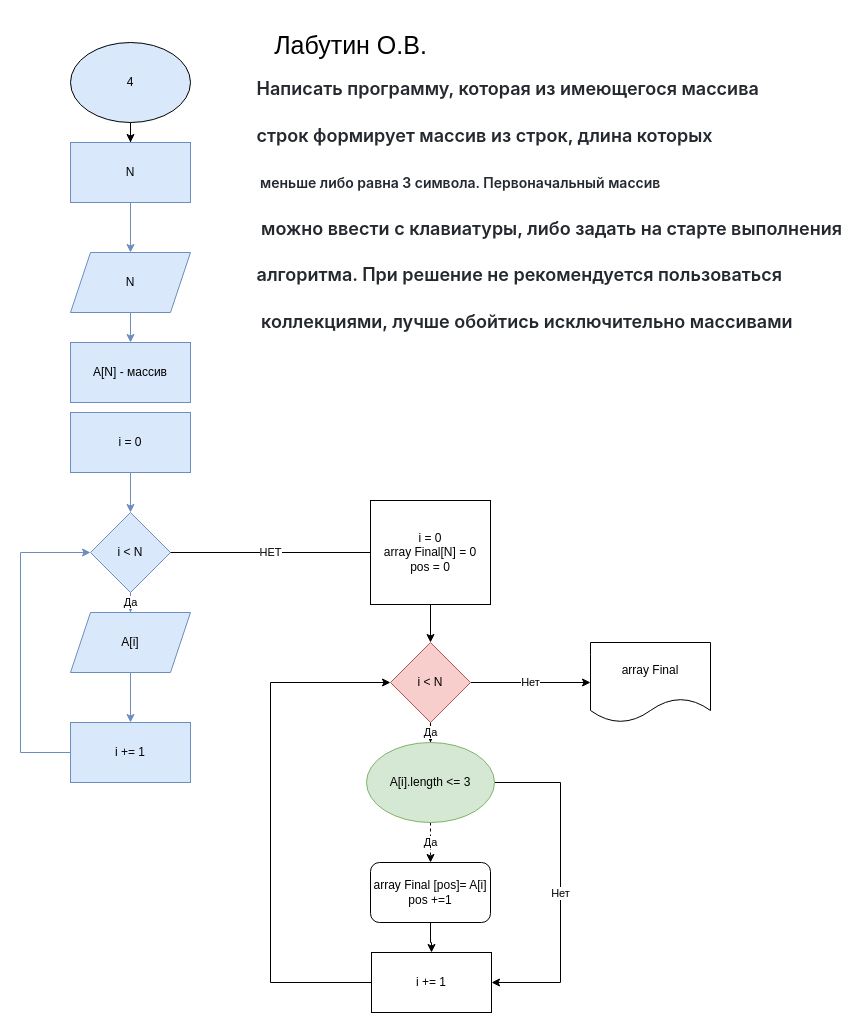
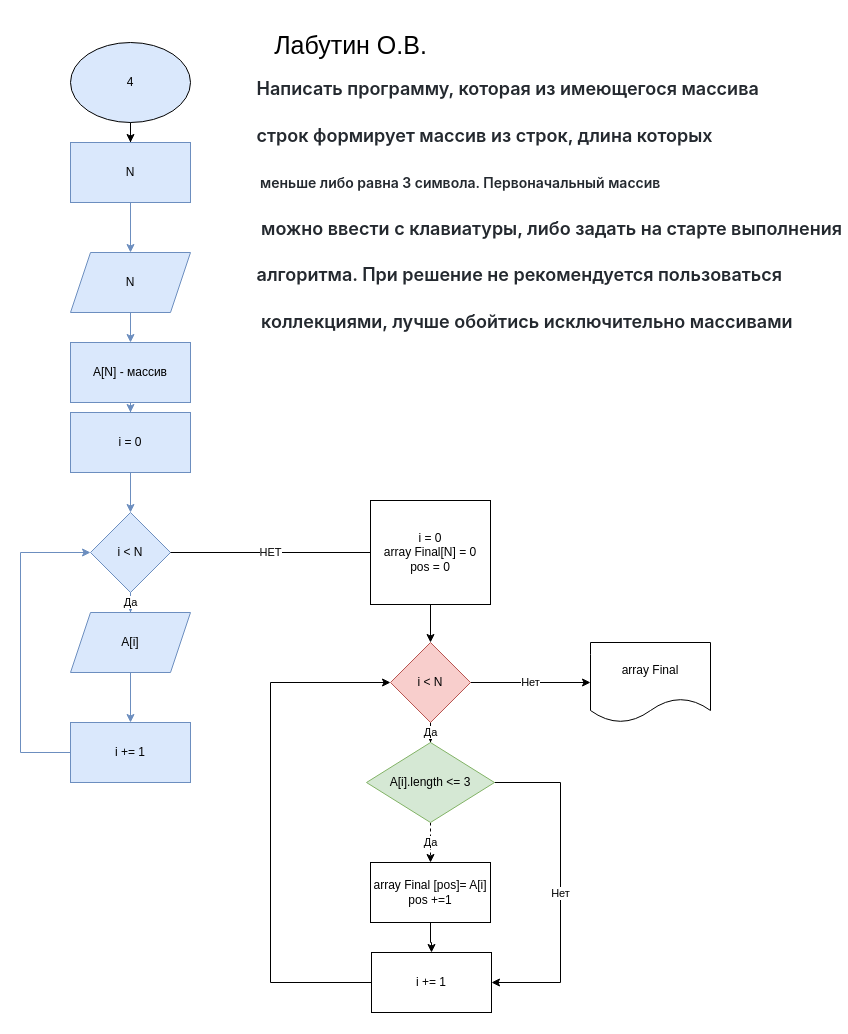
none -> (131, 408)
(431, 783) -> (431, 783)
(431, 893) -> (431, 893)
